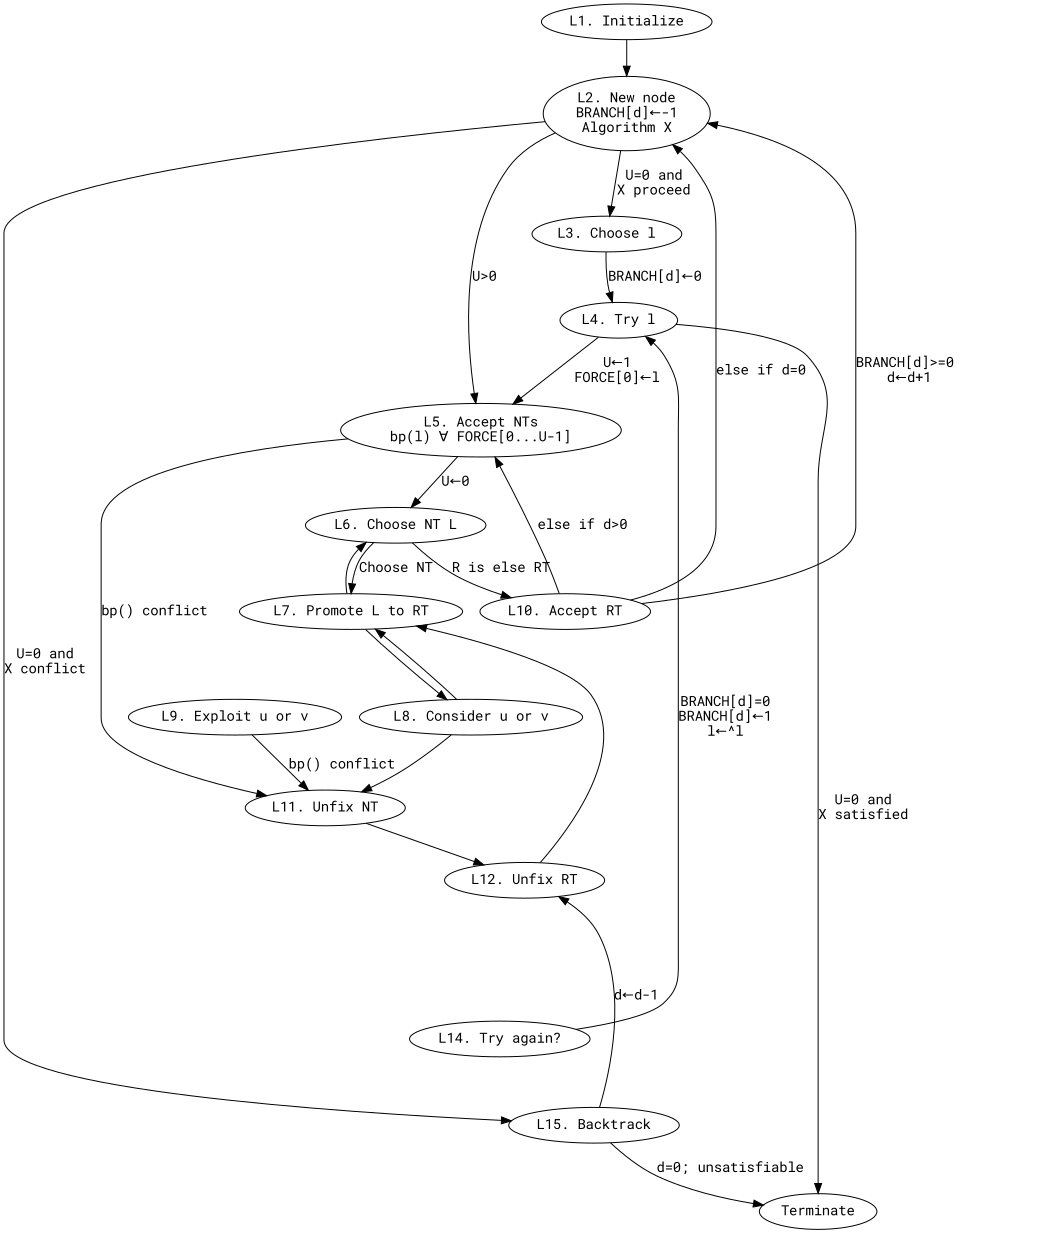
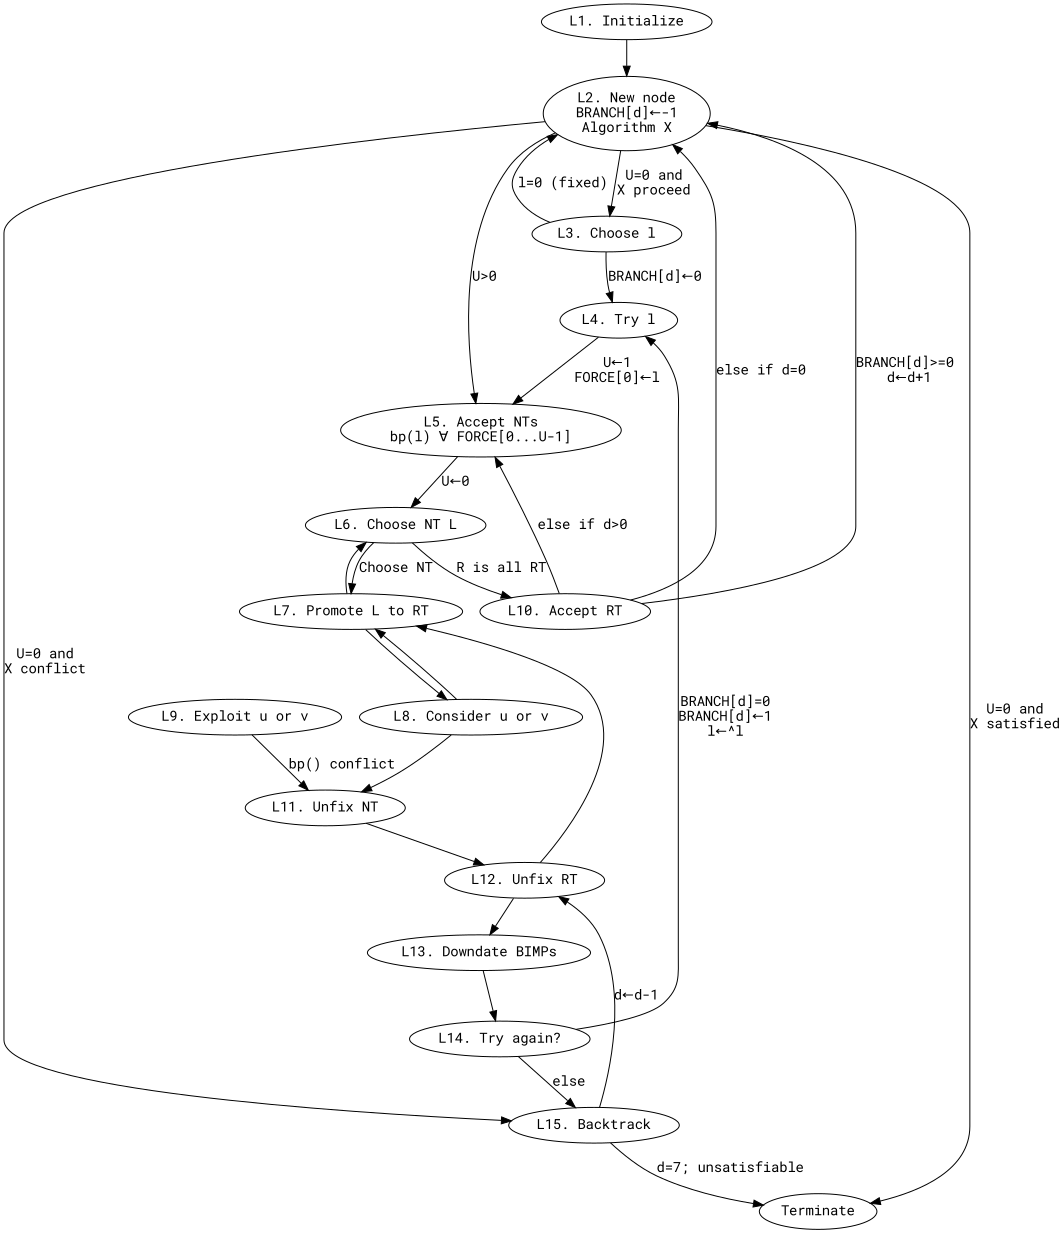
none -> (512, 182)
(501, 568) -> (501, 568)
(101, 574) -> none
(818, 698) -> (970, 595)
none -> (479, 953)
none -> (543, 1079)
(730, 1168) -> (730, 1168)
